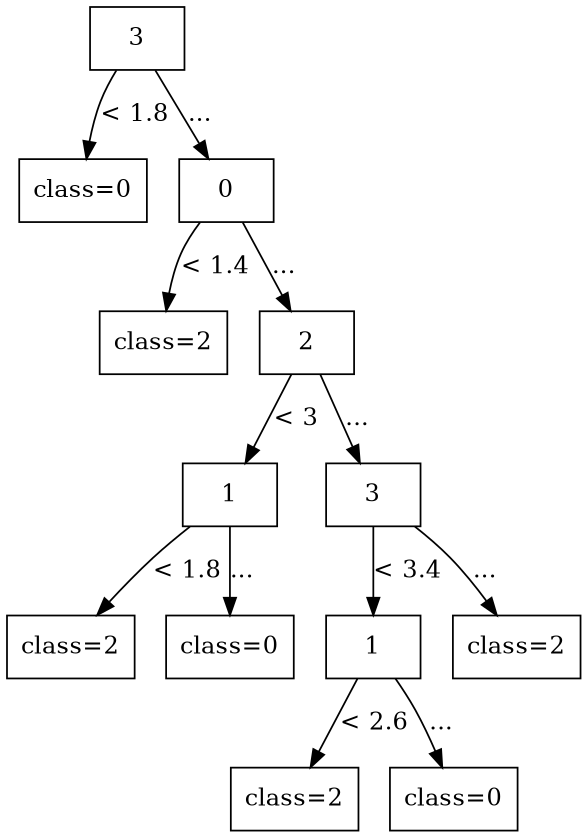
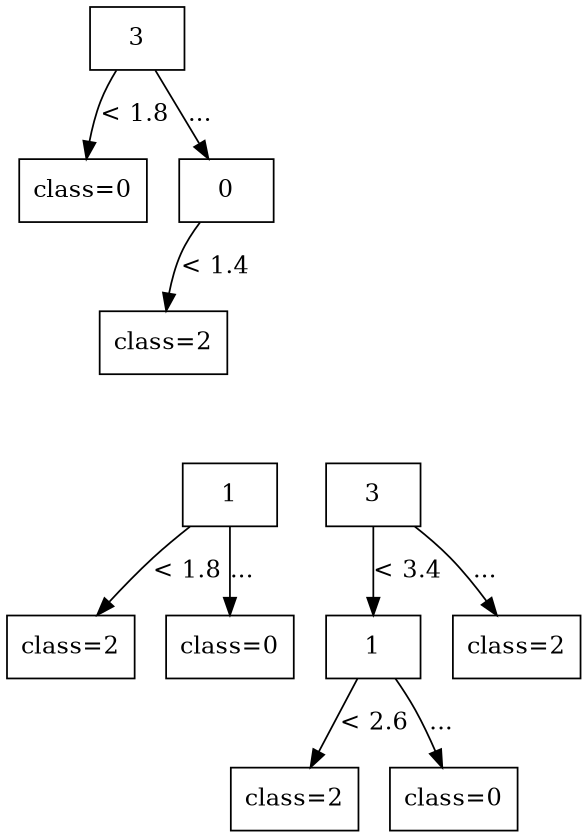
(307, 343) -> none
